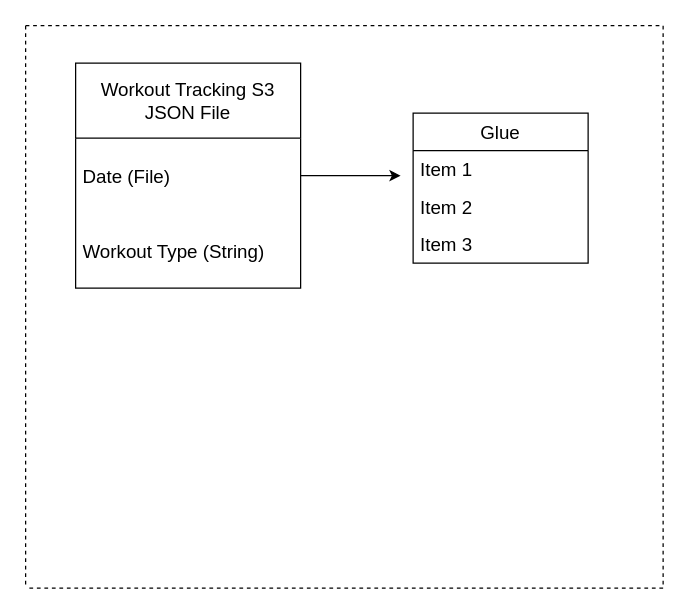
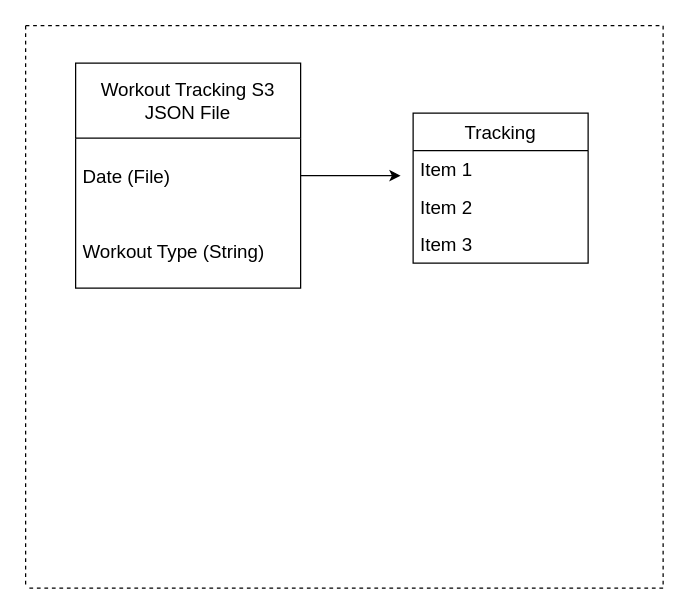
(501, 132) -> (501, 132)
